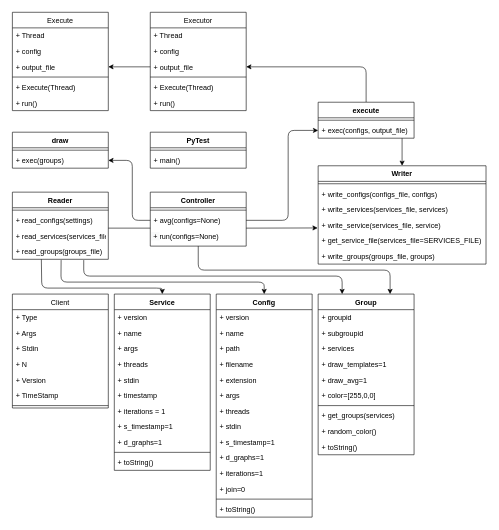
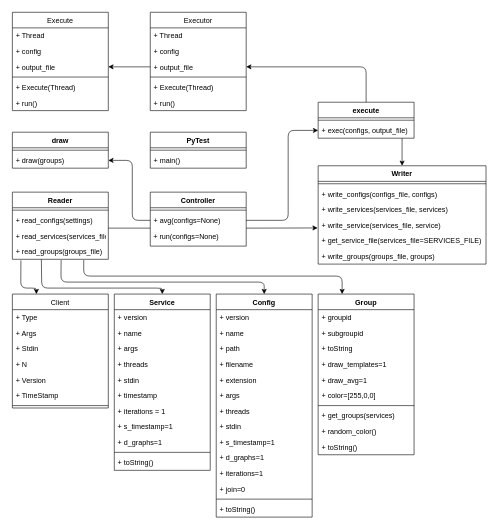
(43, 161) -> (43, 161)
(198, 265) -> none
none -> (32, 288)
(340, 349) -> (340, 349)
